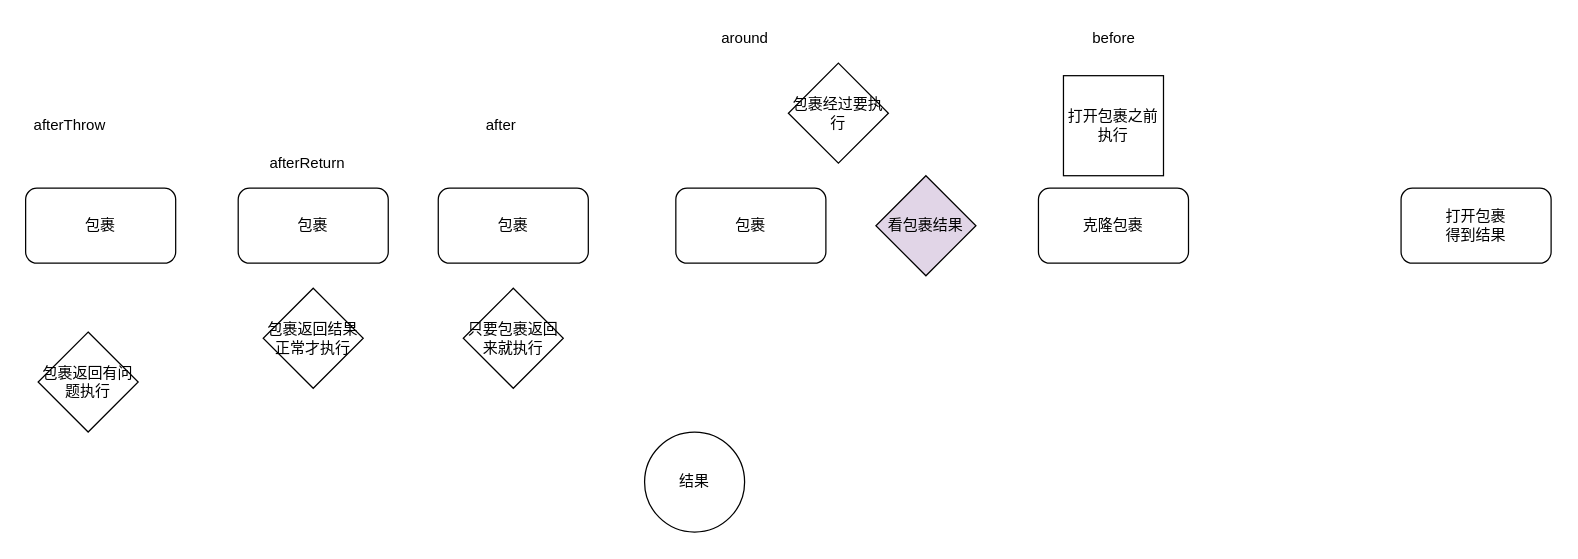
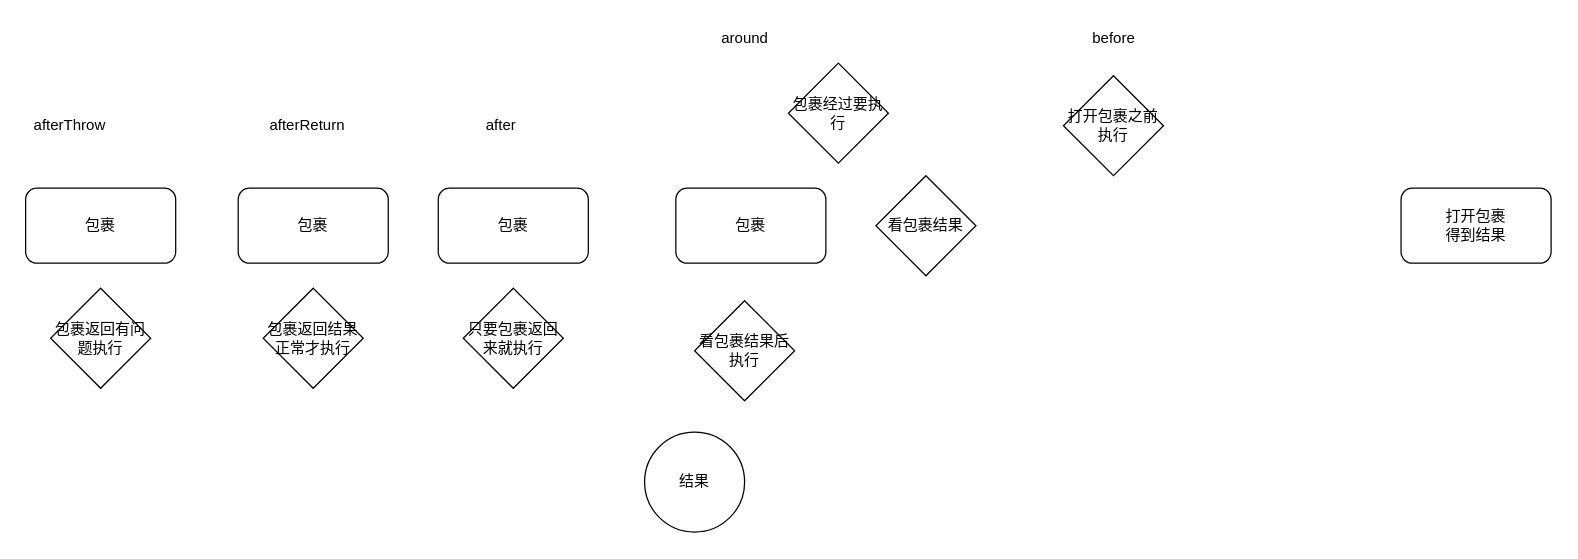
(1113, 126) -> (1113, 126)
(307, 163) -> (307, 126)
(926, 226) -> (926, 226)
(1113, 226) -> none
none -> (744, 351)
(88, 382) -> (101, 338)
